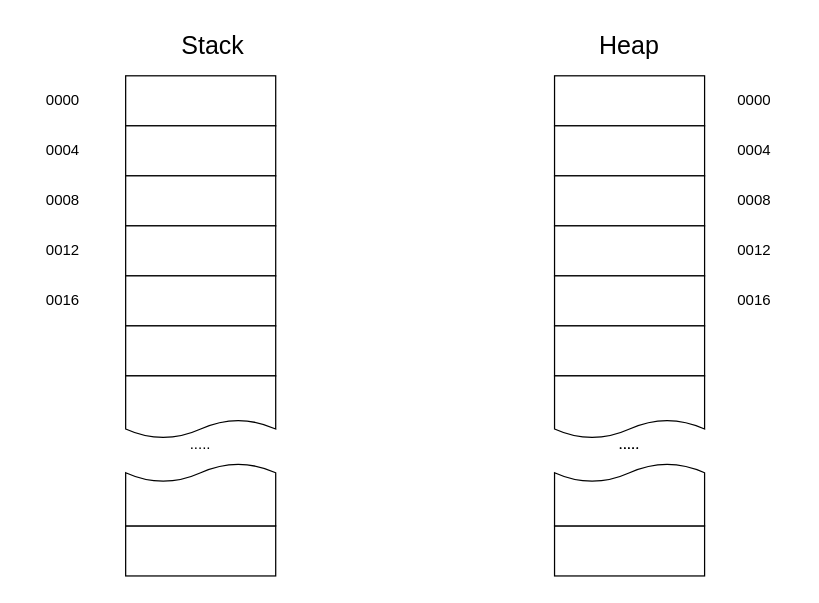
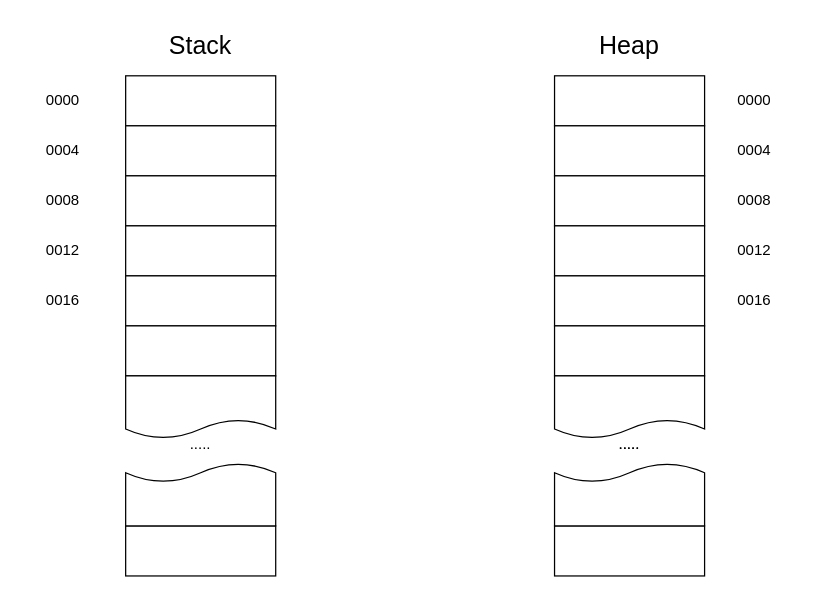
(213, 44) -> (201, 44)
